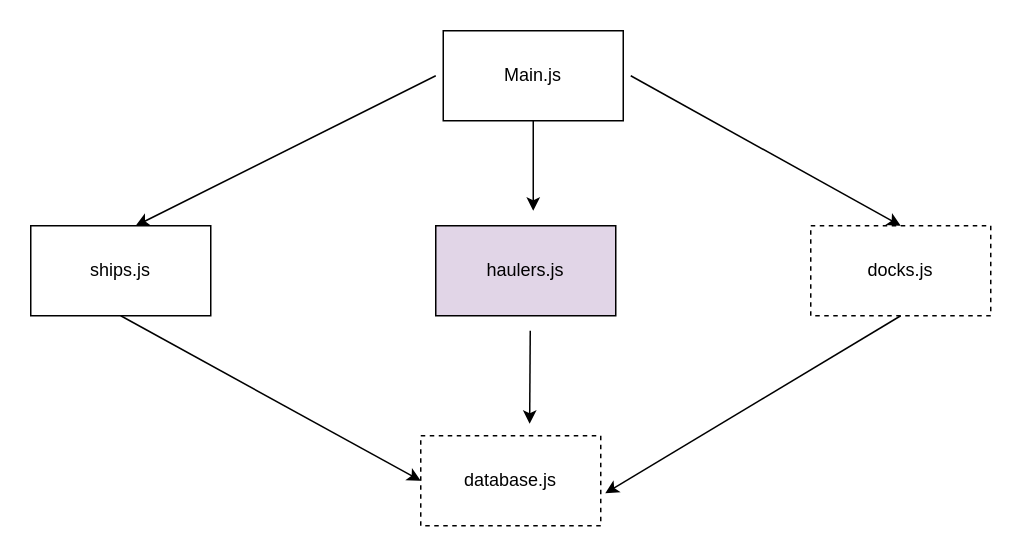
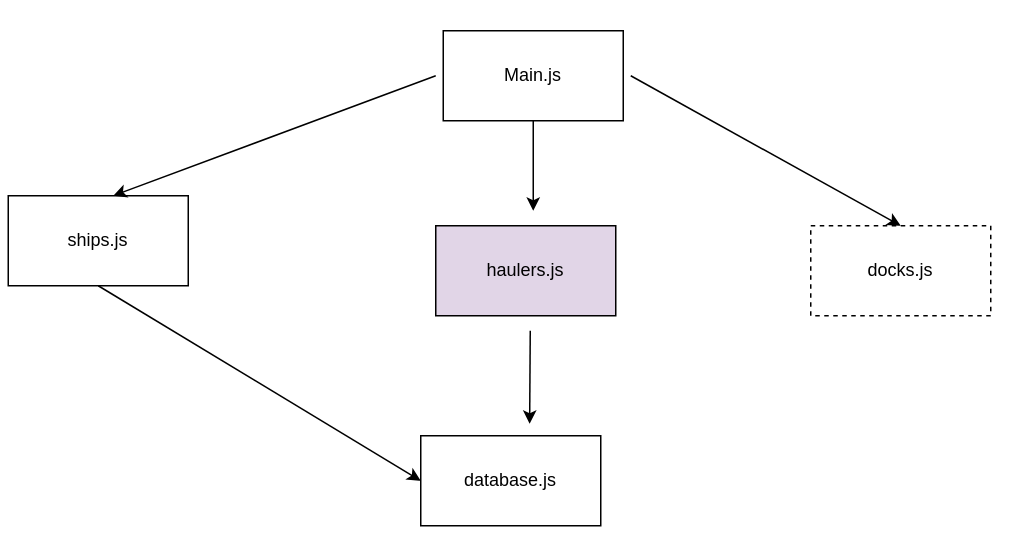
(121, 271) -> (98, 241)
(758, 402) -> none
(511, 481) -> (511, 481)
